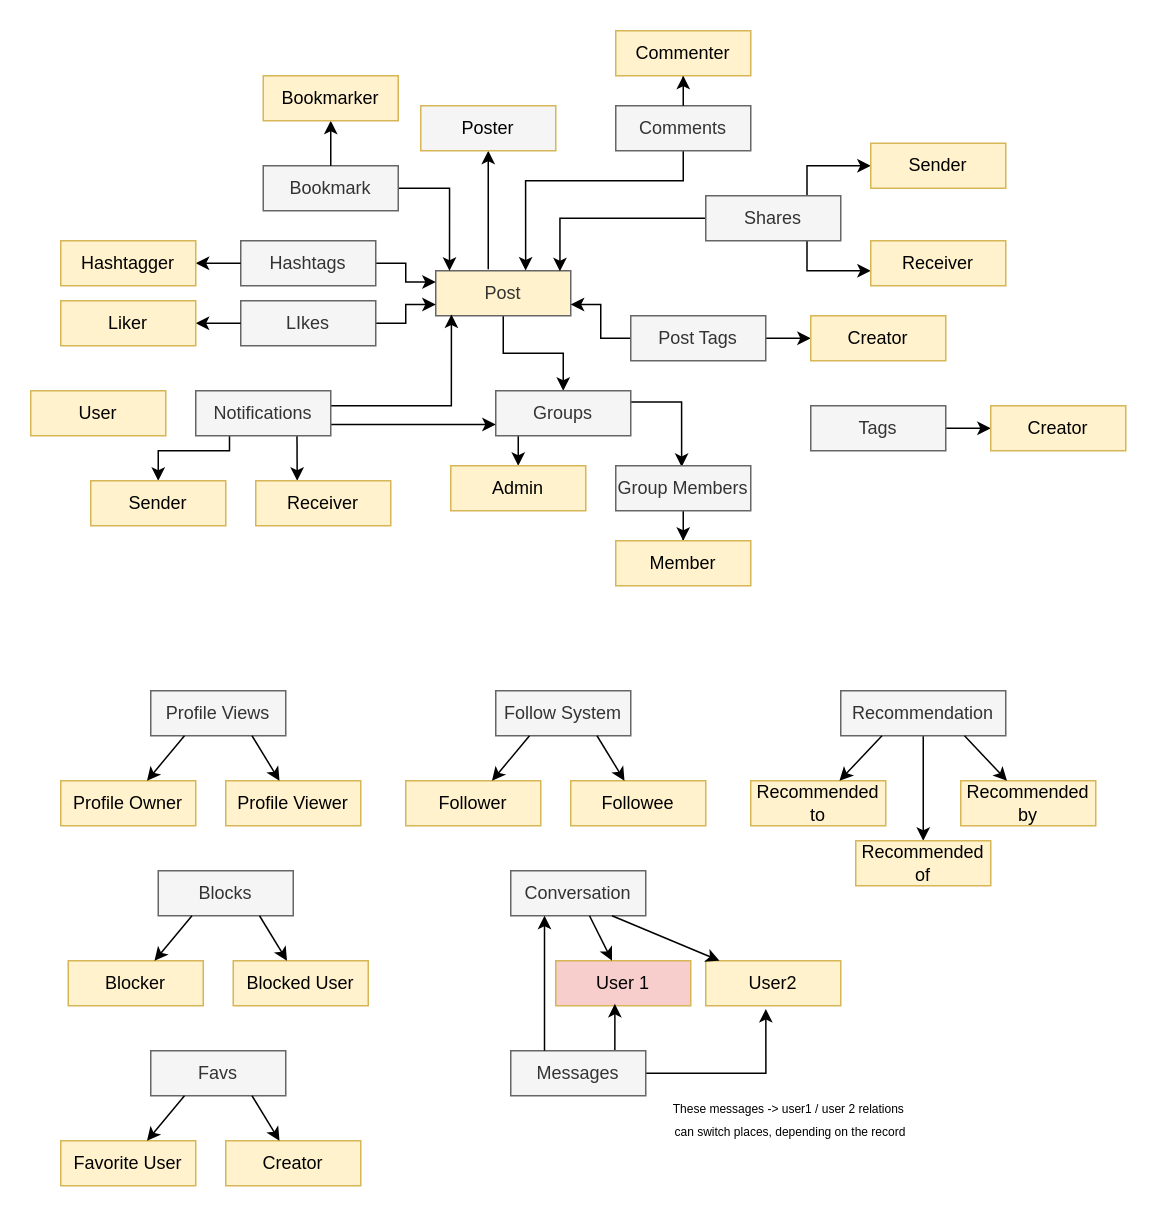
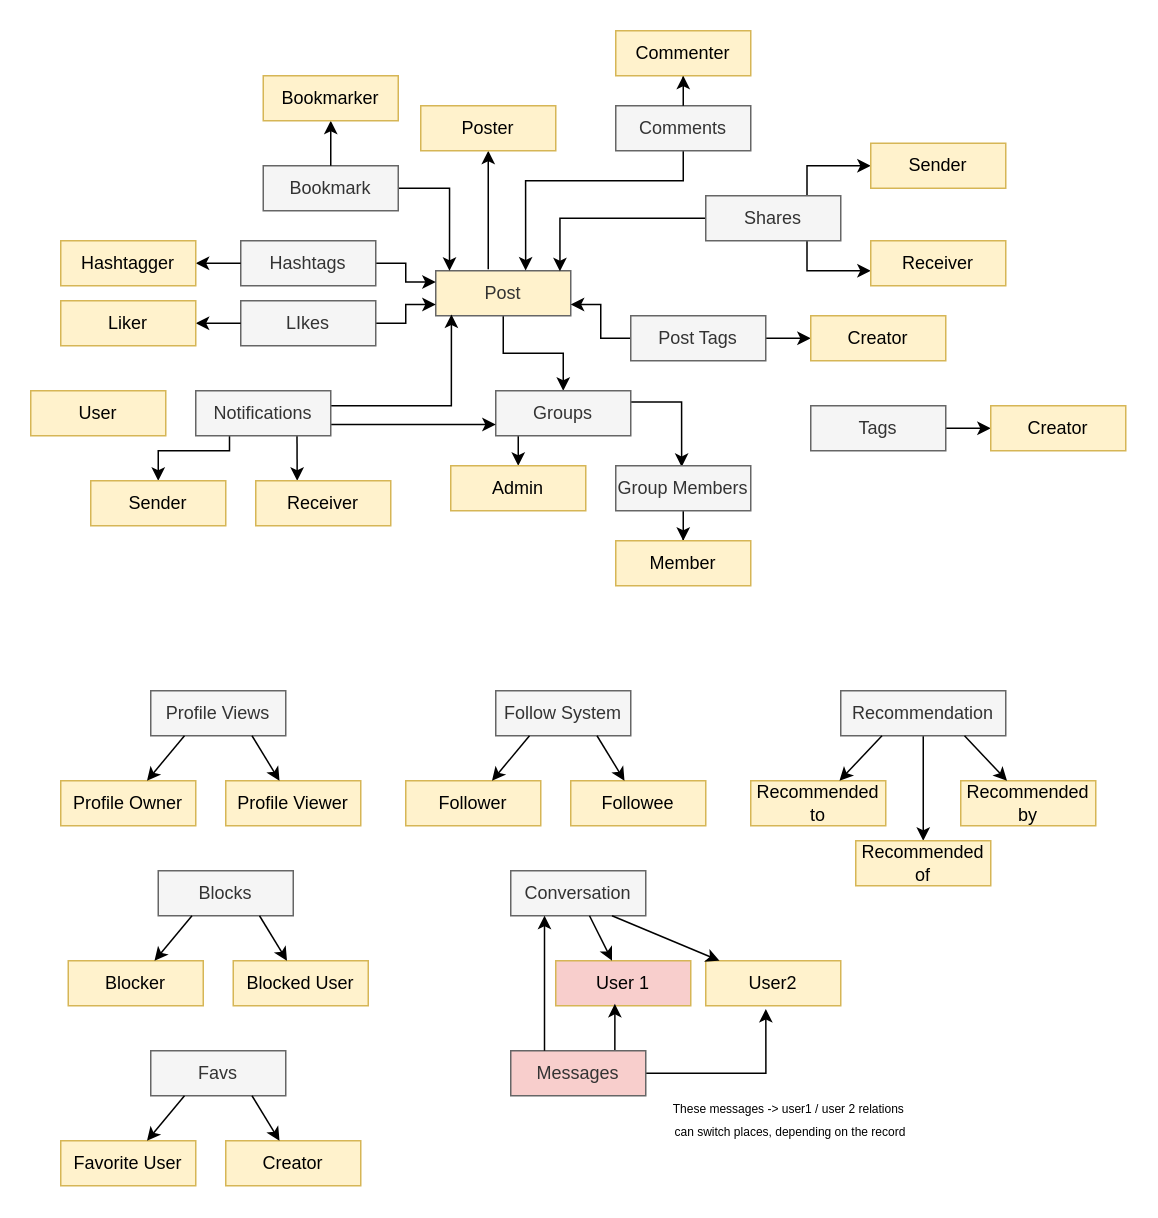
(488, 128) -> (488, 128)
(578, 1073) -> (578, 1073)
